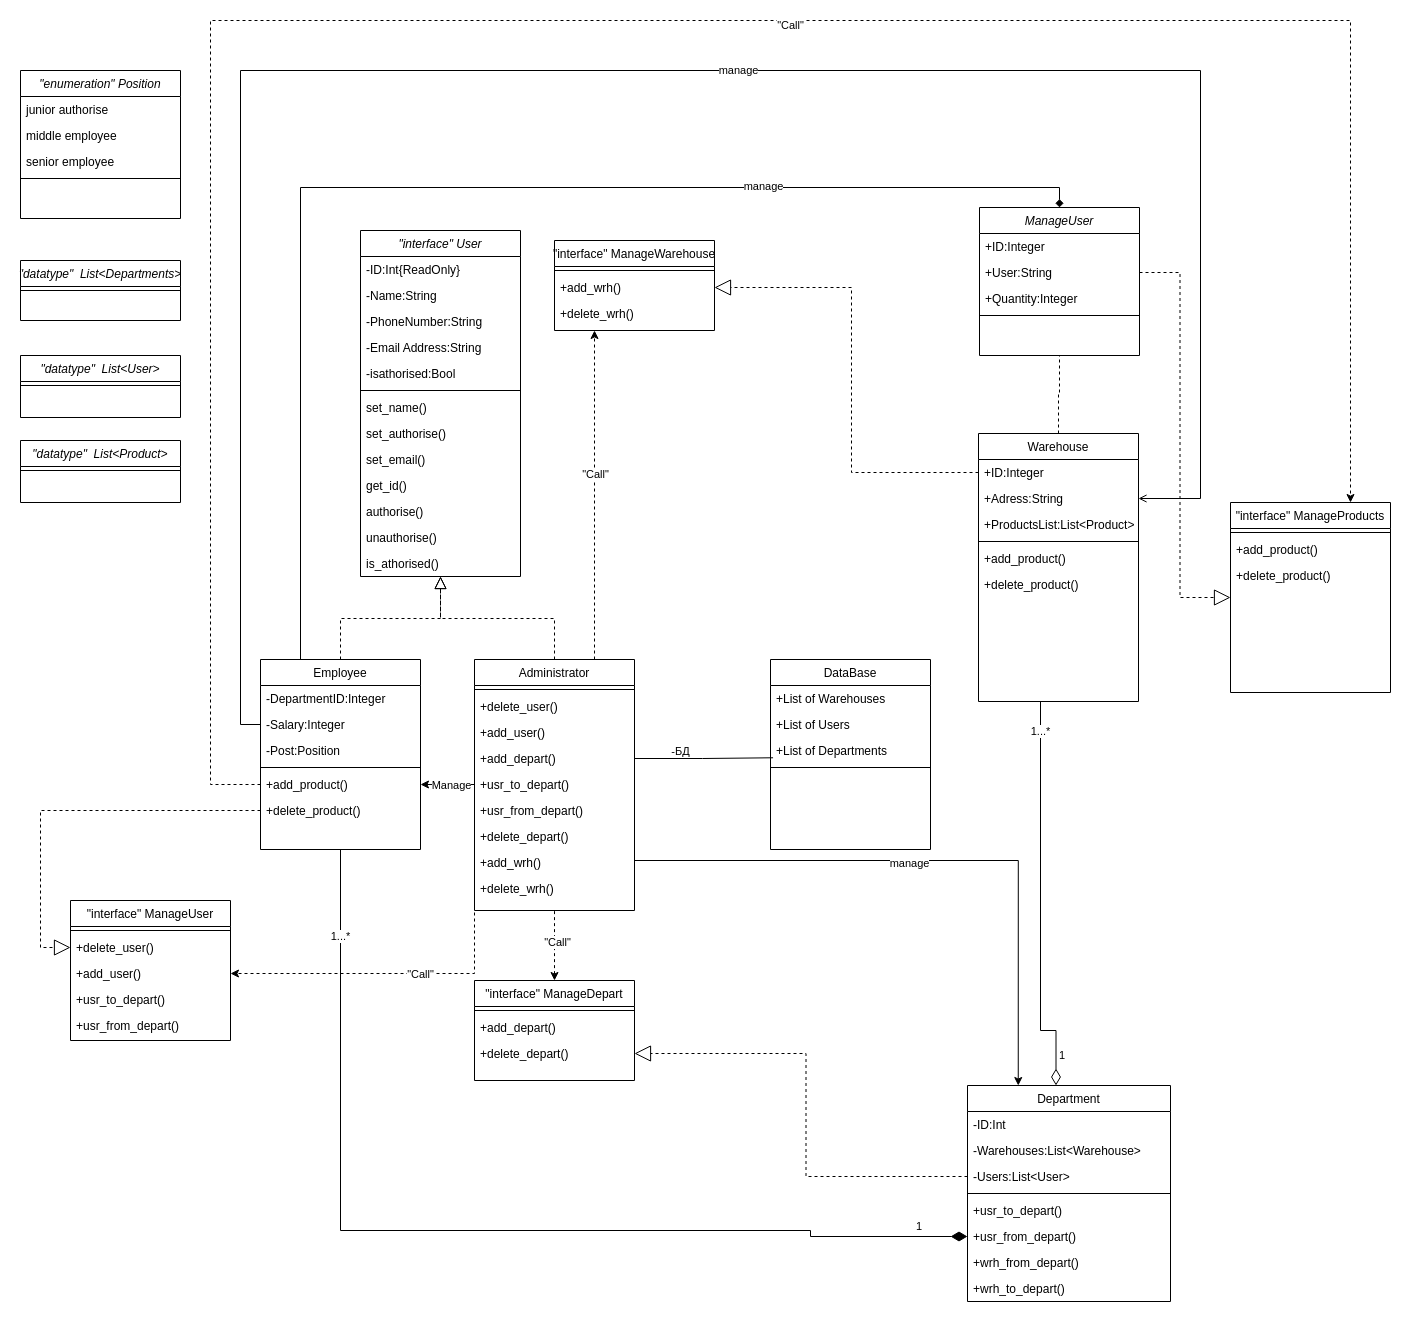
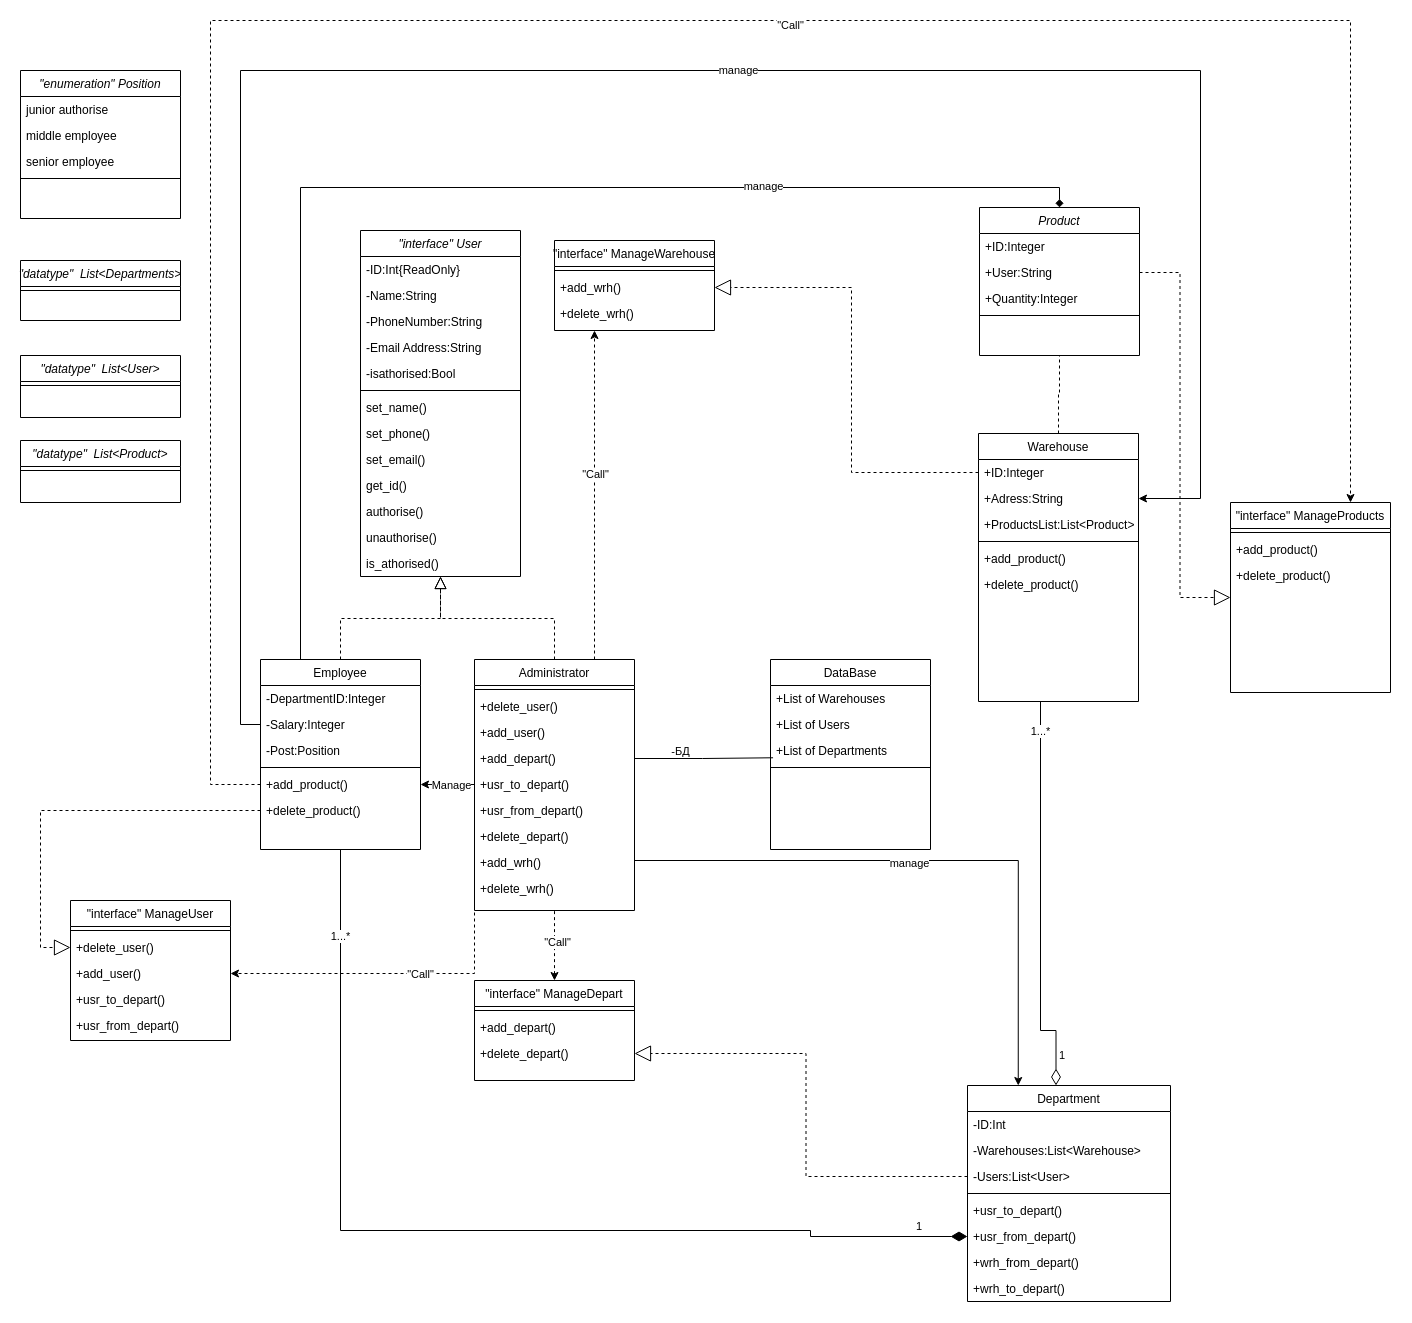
(1059, 221) -> (1059, 221)
(415, 434) -> (403, 434)
(1144, 499) -> (1146, 499)
